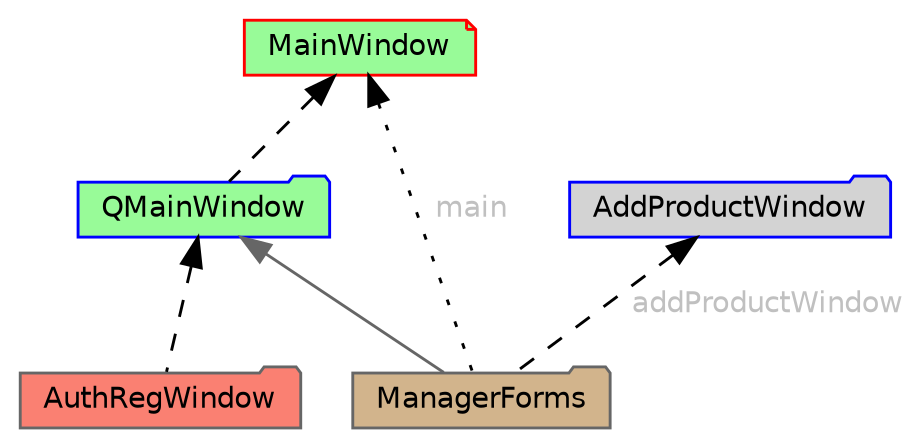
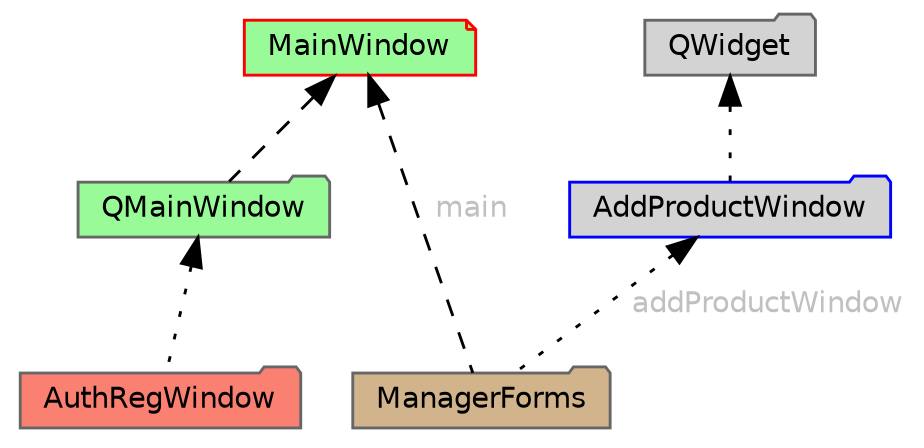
none -> (730, 48)
(204, 210) -> (204, 210)
(426, 238) -> (426, 238)
(355, 313) -> none
(594, 314) -> (594, 314)
(179, 319) -> (179, 319)
